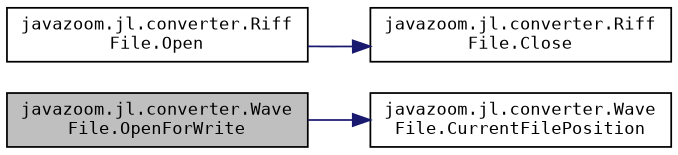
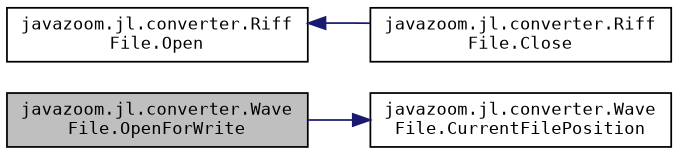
(330, 47) -> (348, 23)
